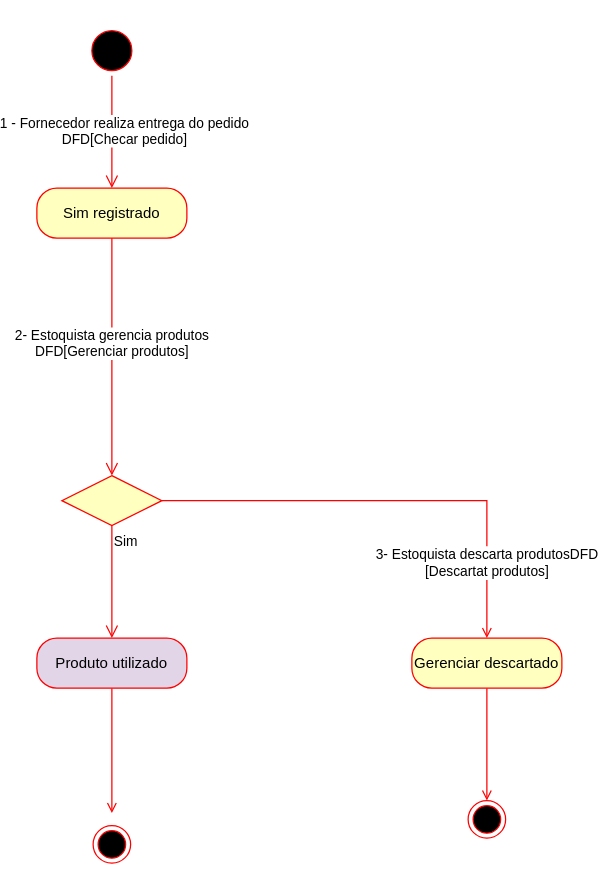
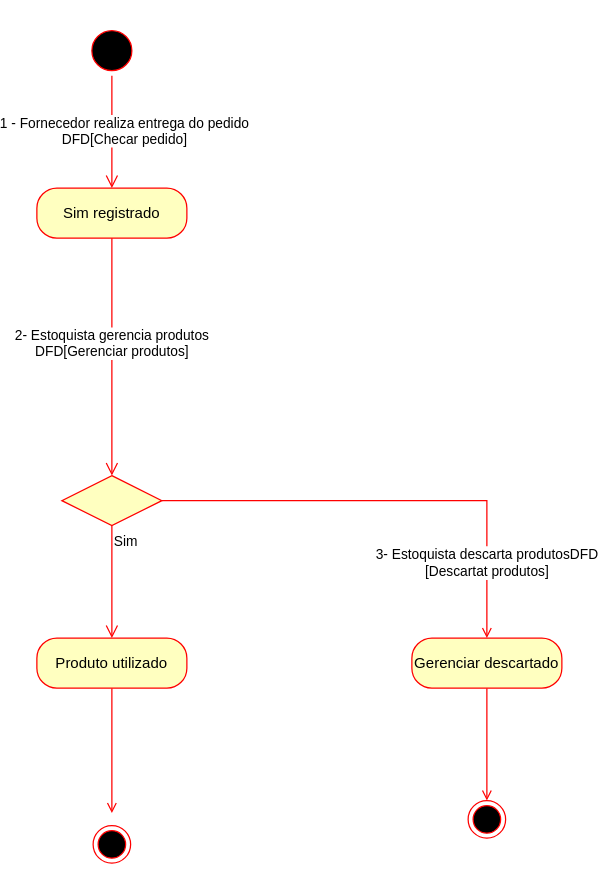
(112, 663) -> (112, 663)
